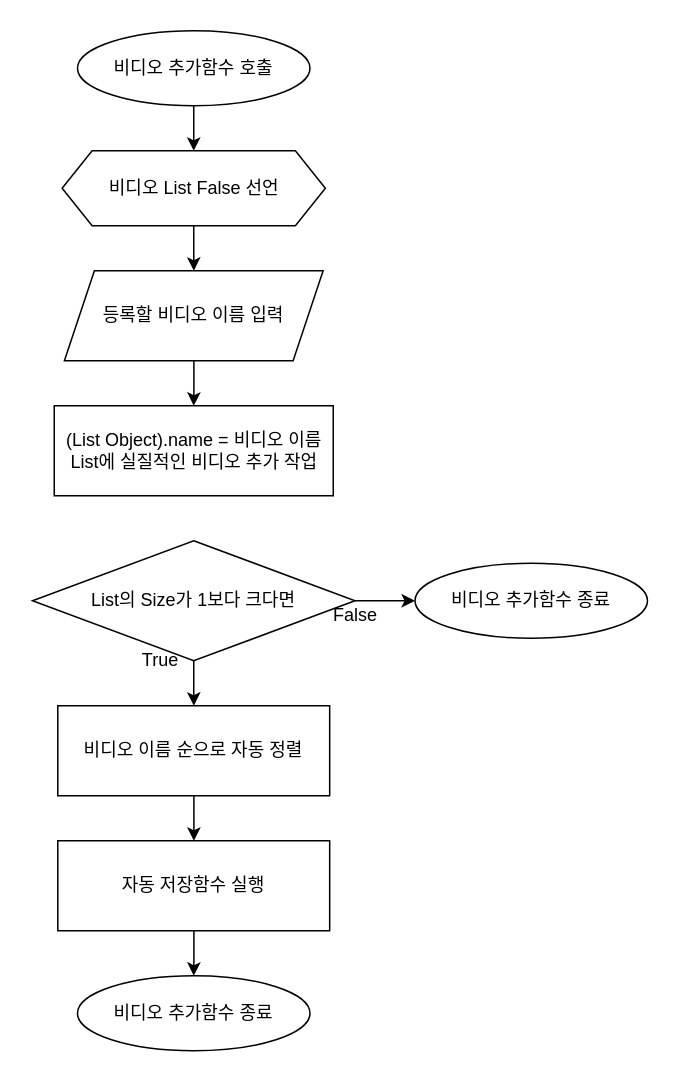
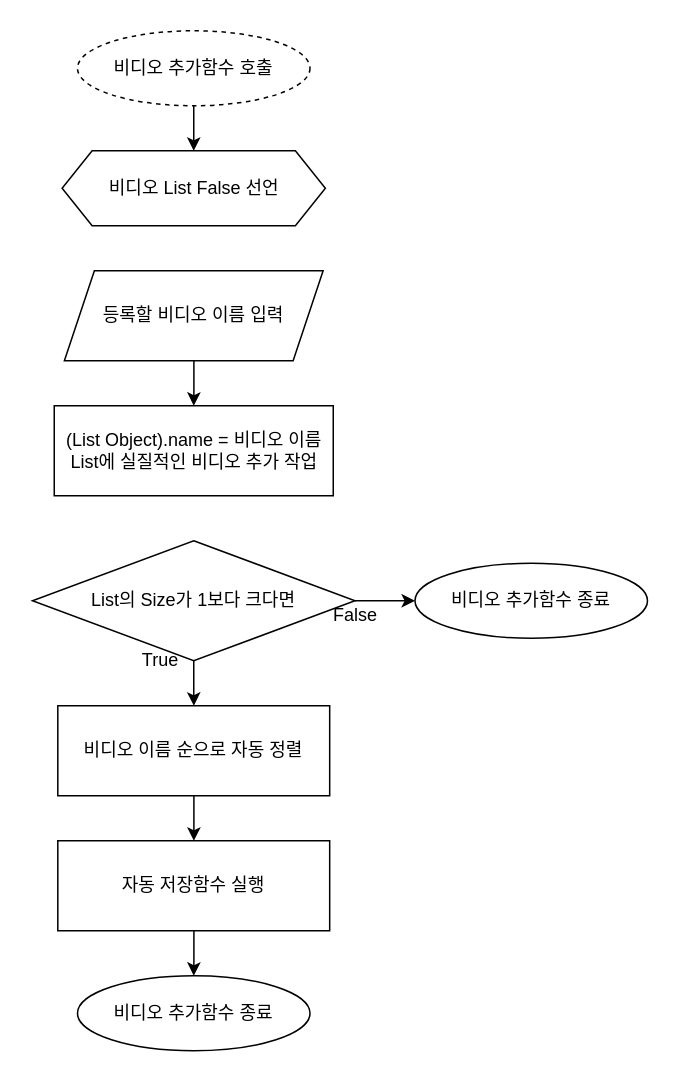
(194, 68) -> (194, 68)
(194, 243) -> none
